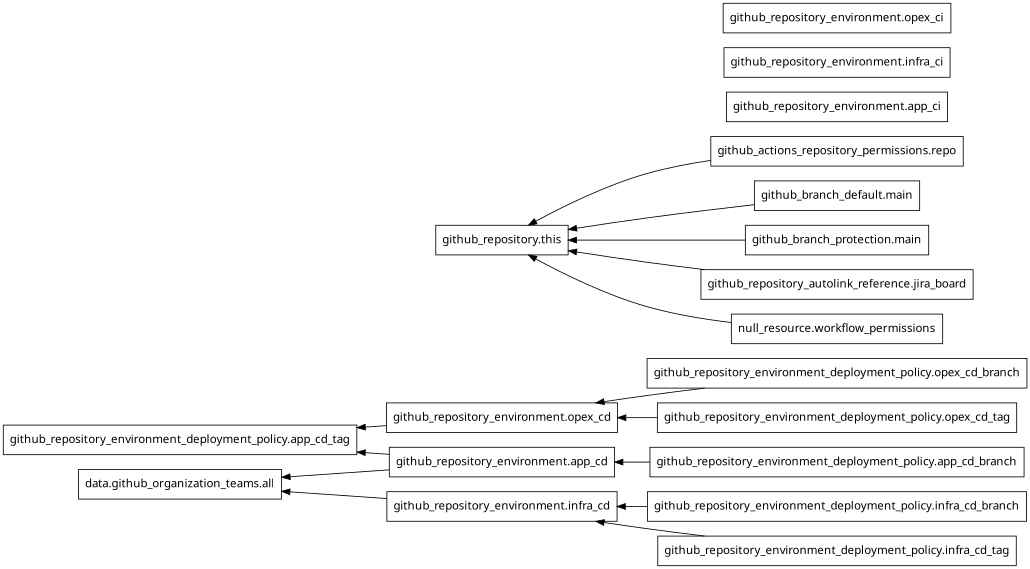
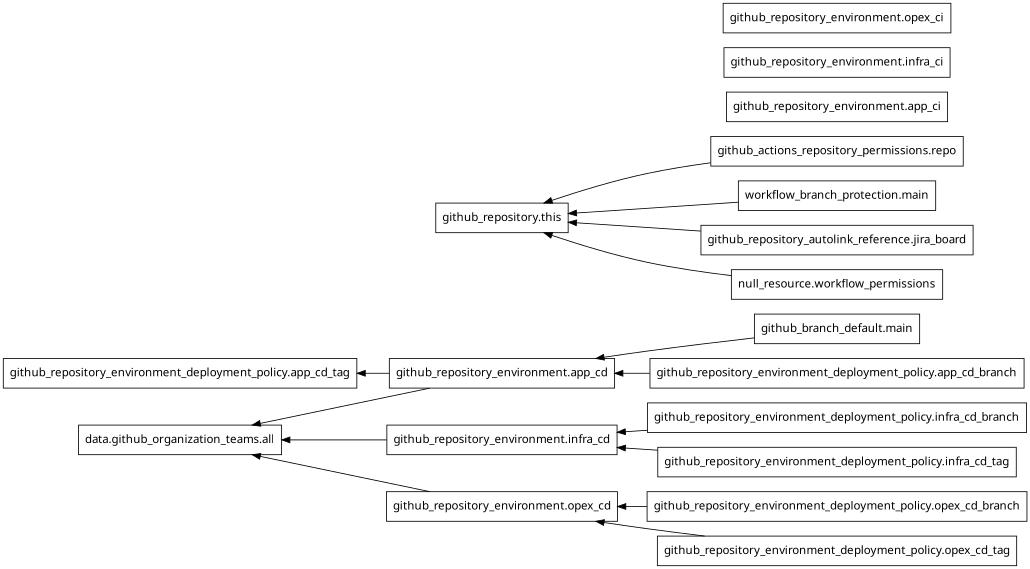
(665, 215) -> (679, 347)
(837, 240) -> (837, 196)
(376, 426) -> (345, 474)
